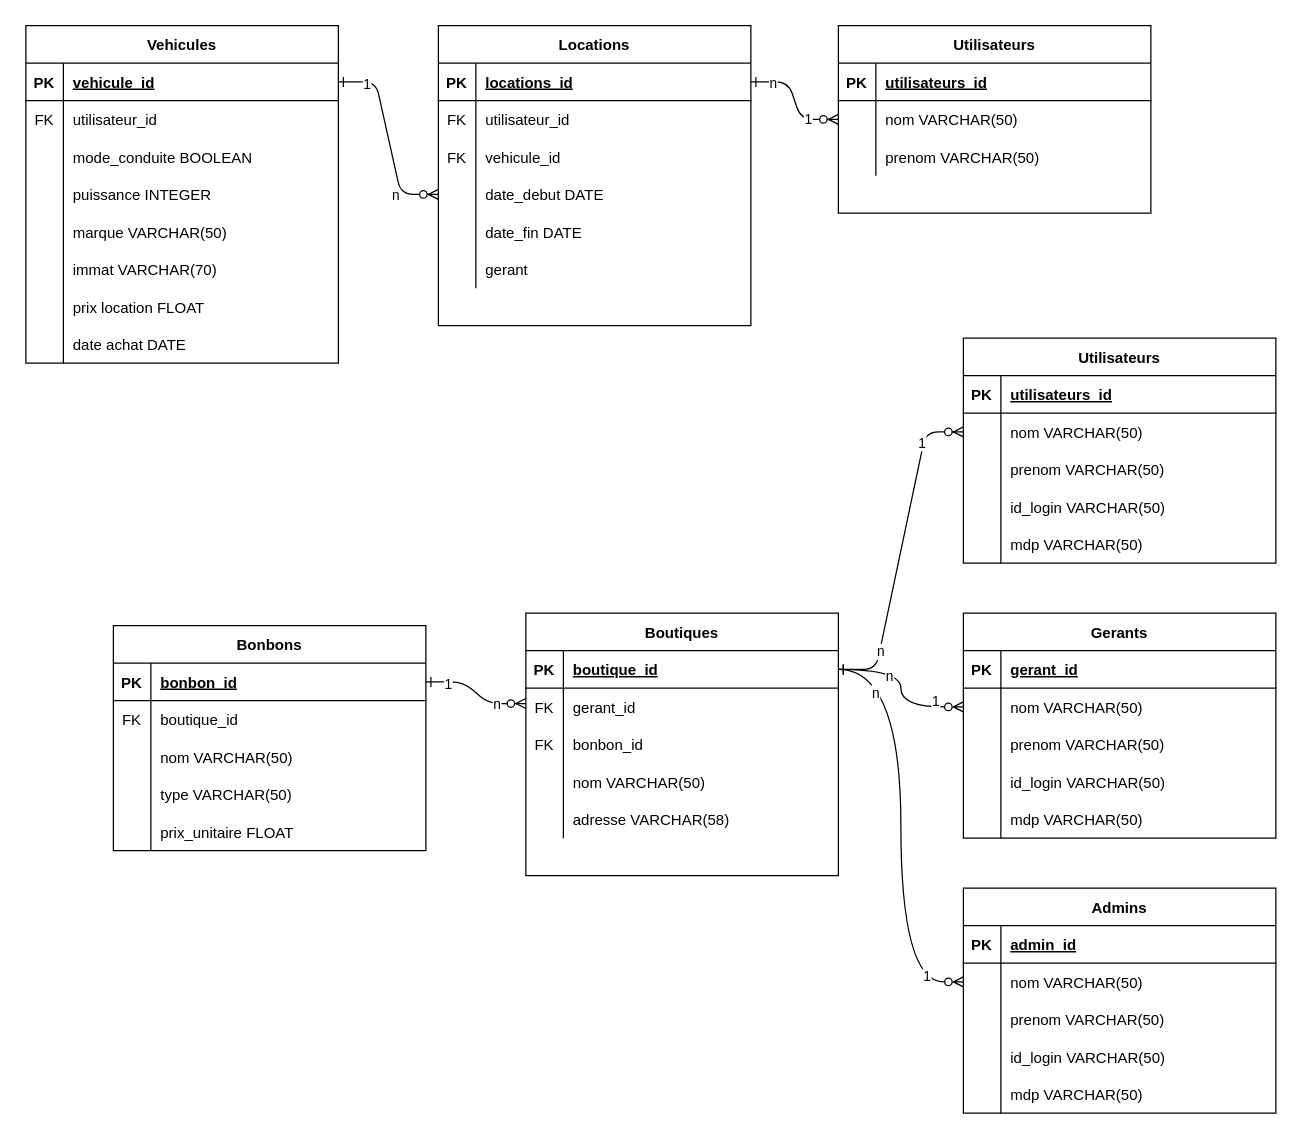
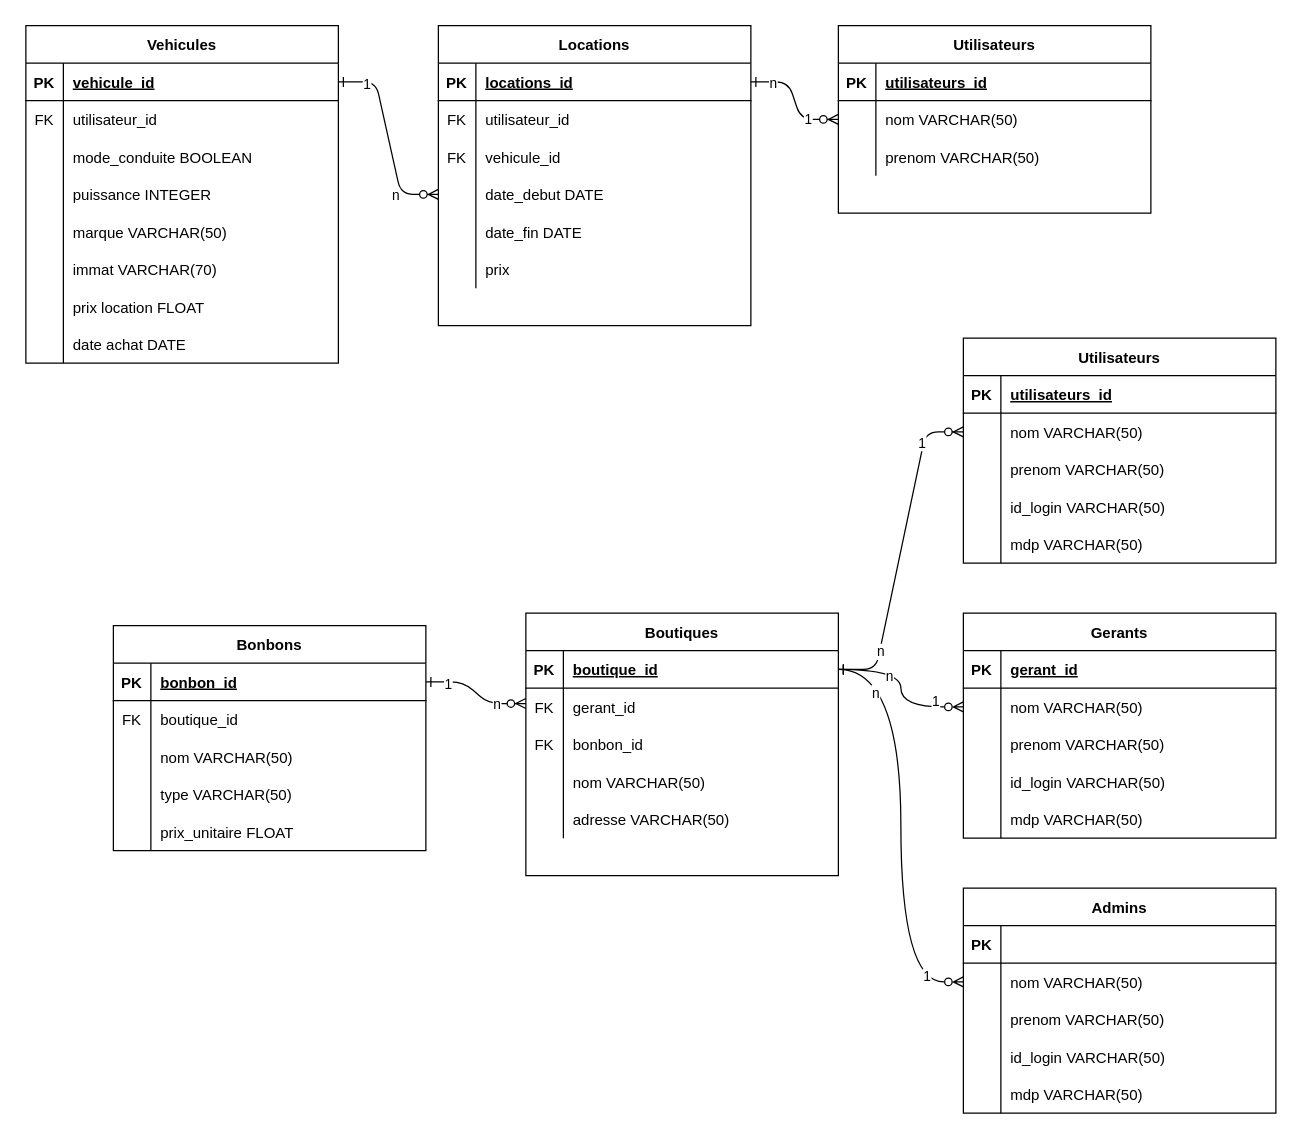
(510, 270) -> (500, 270)
(650, 820) -> (650, 820)
(1138, 944) -> none
